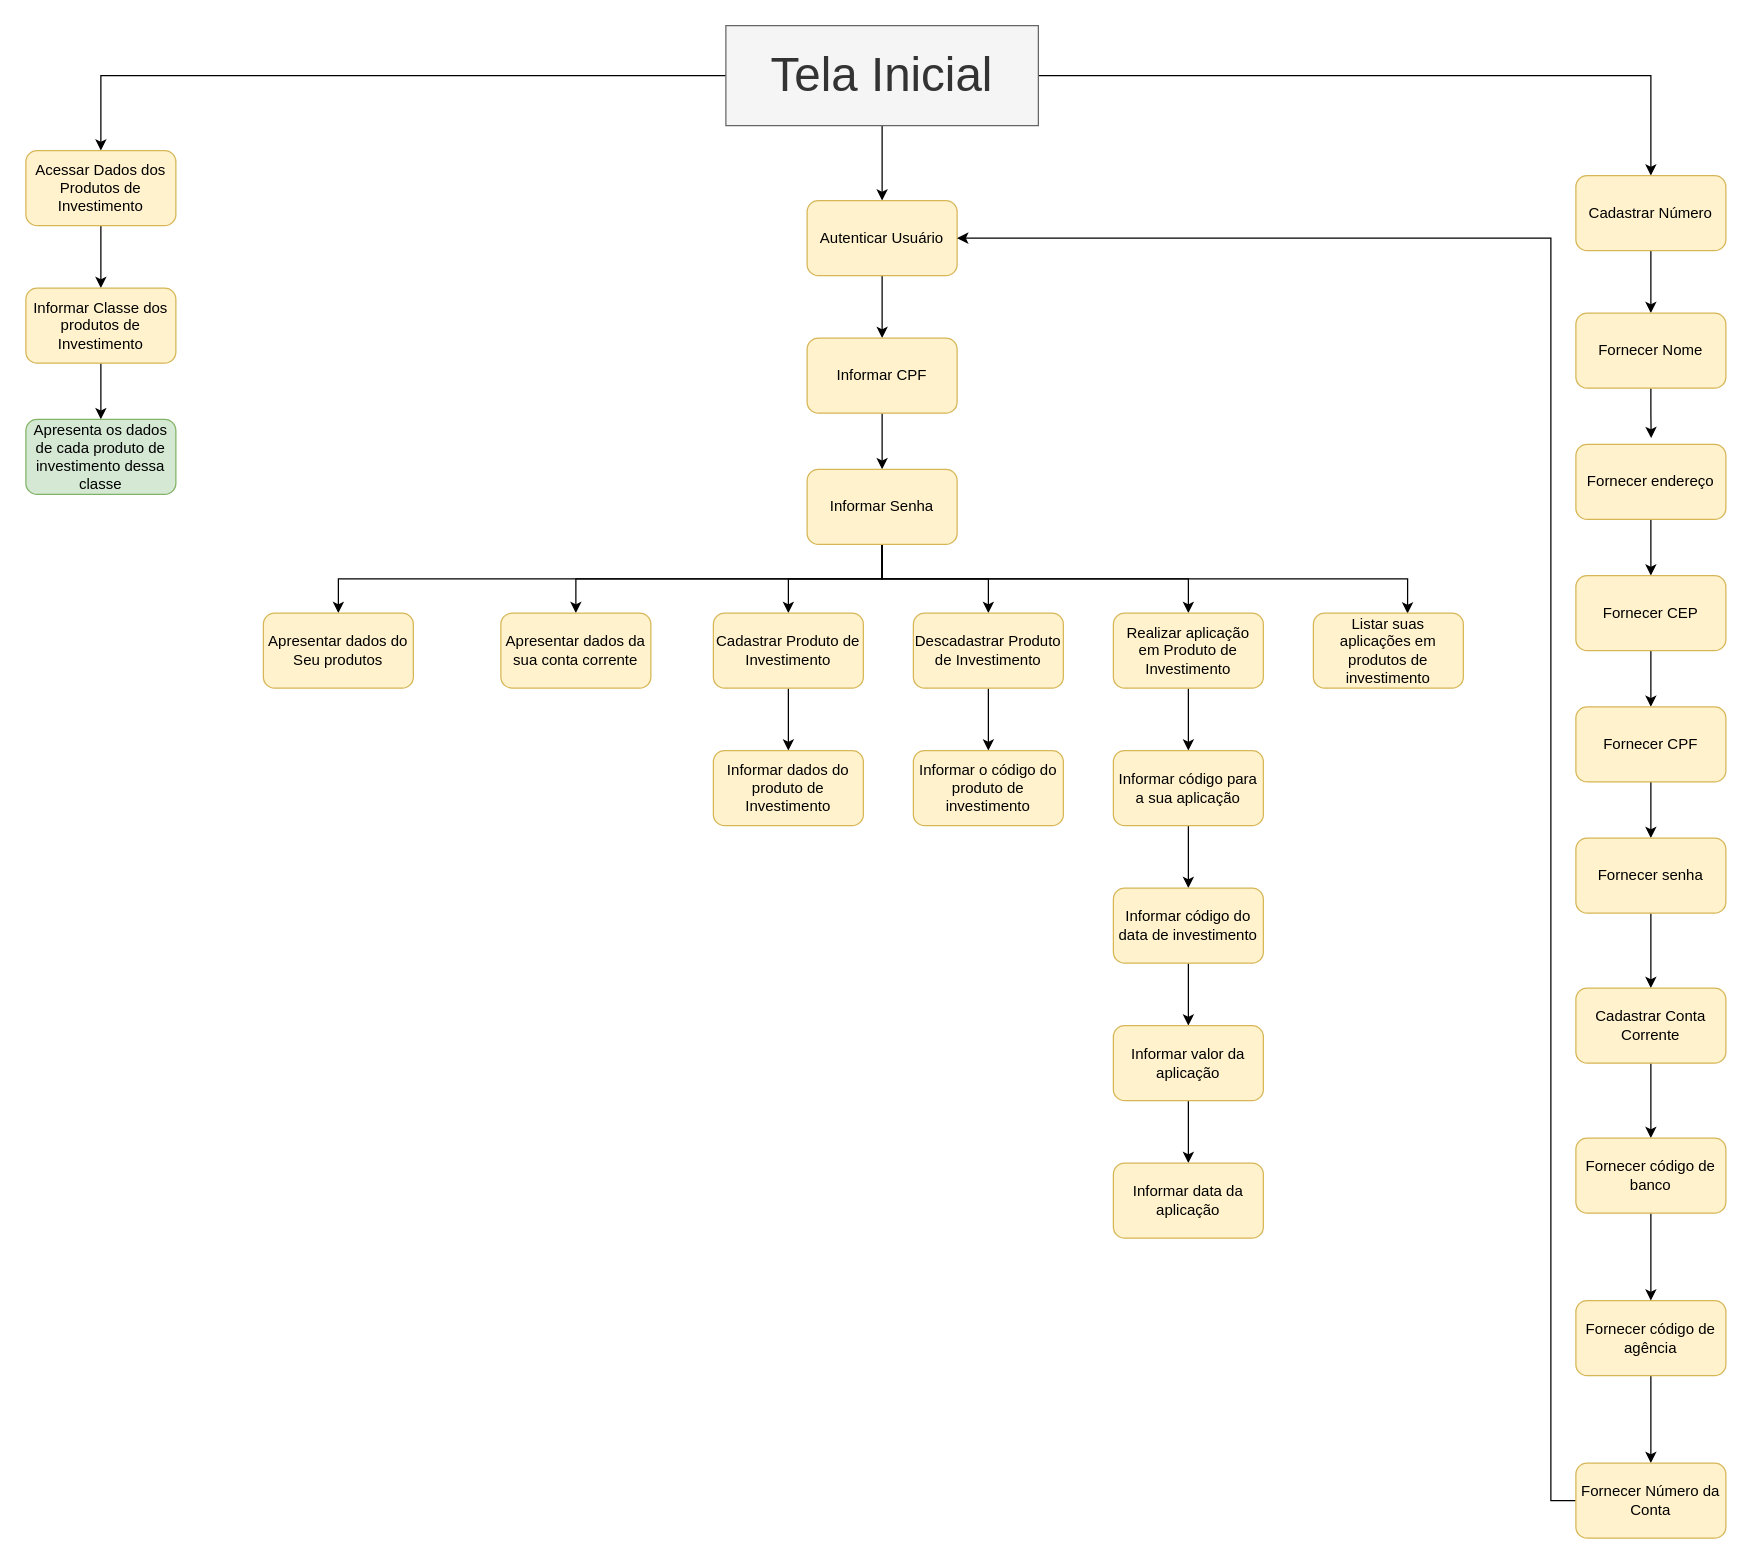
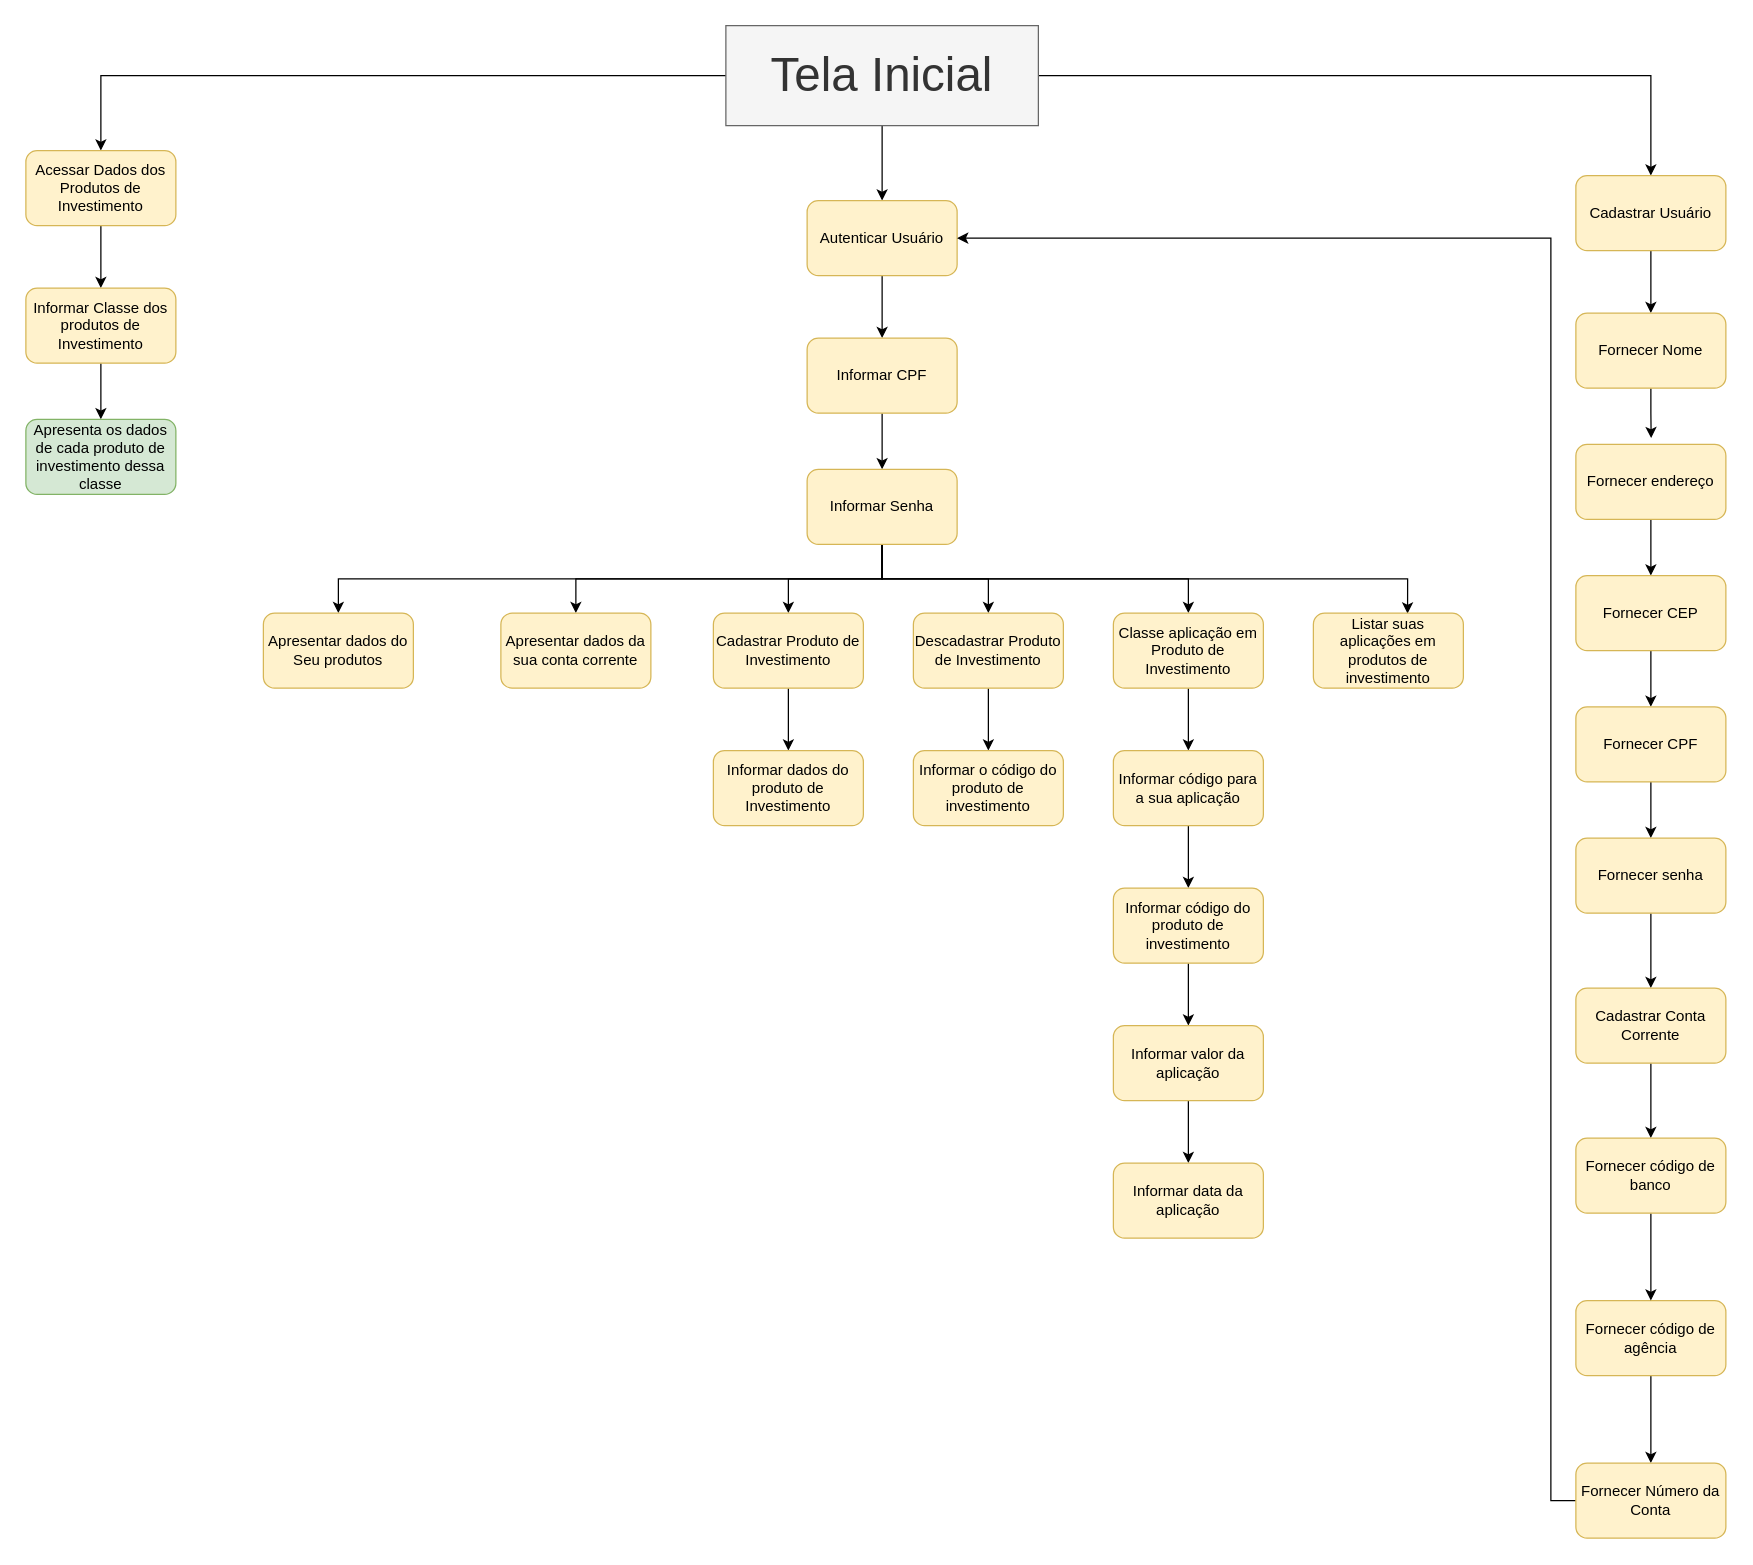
(1651, 213) -> (1651, 213)
(1188, 651) -> (1188, 651)
(1188, 926) -> (1188, 926)
